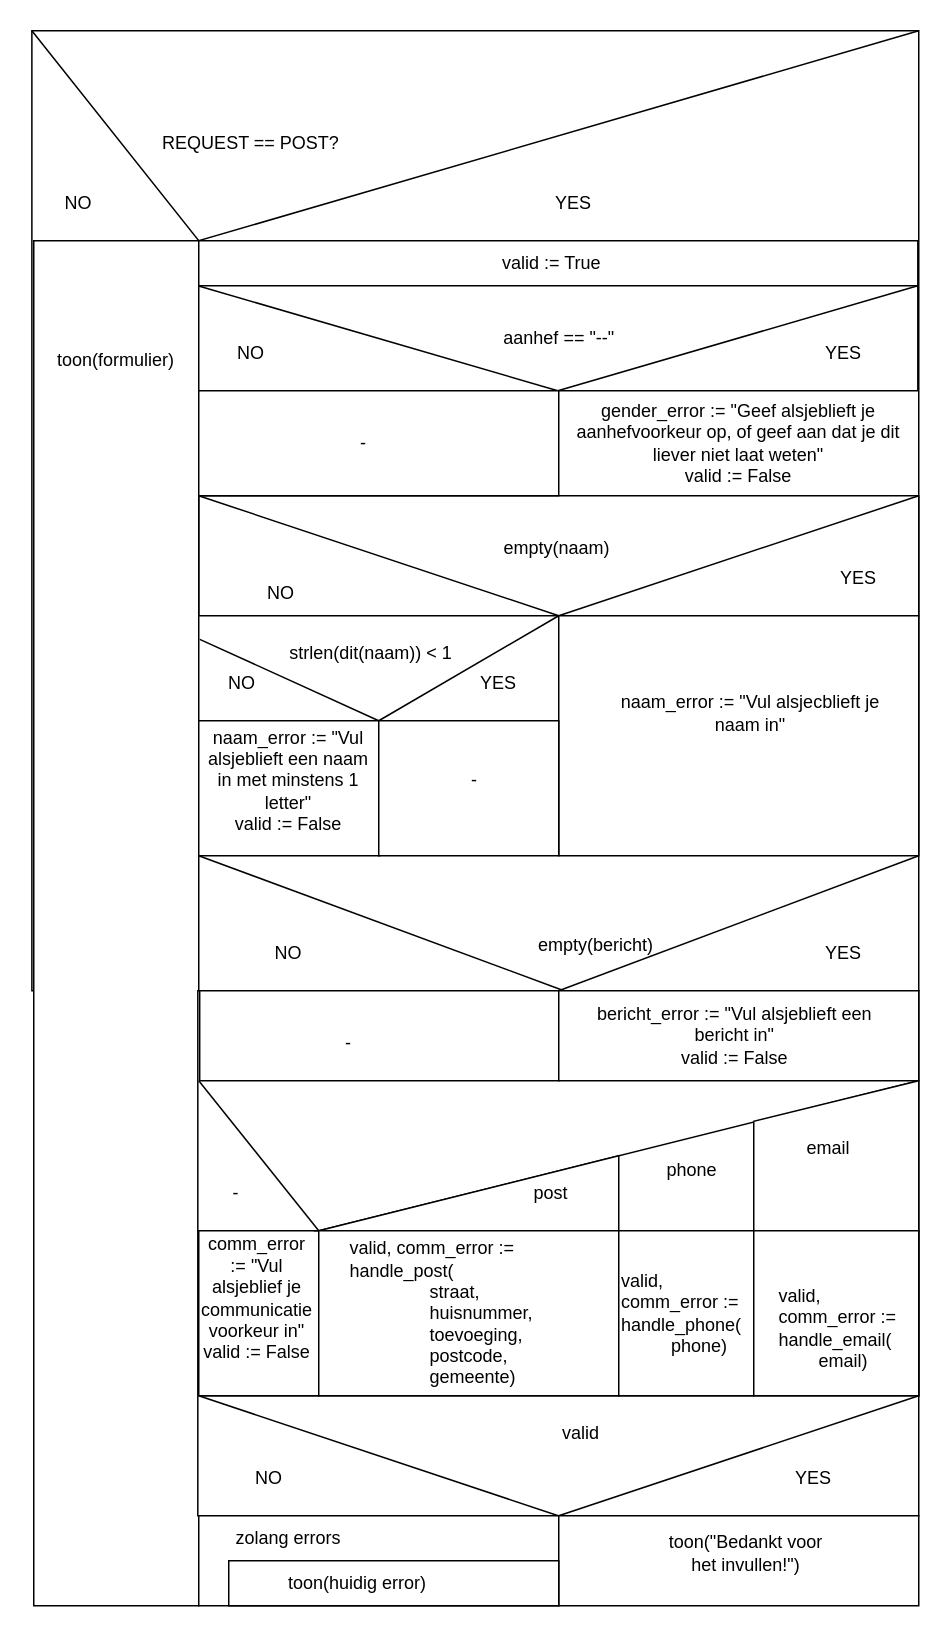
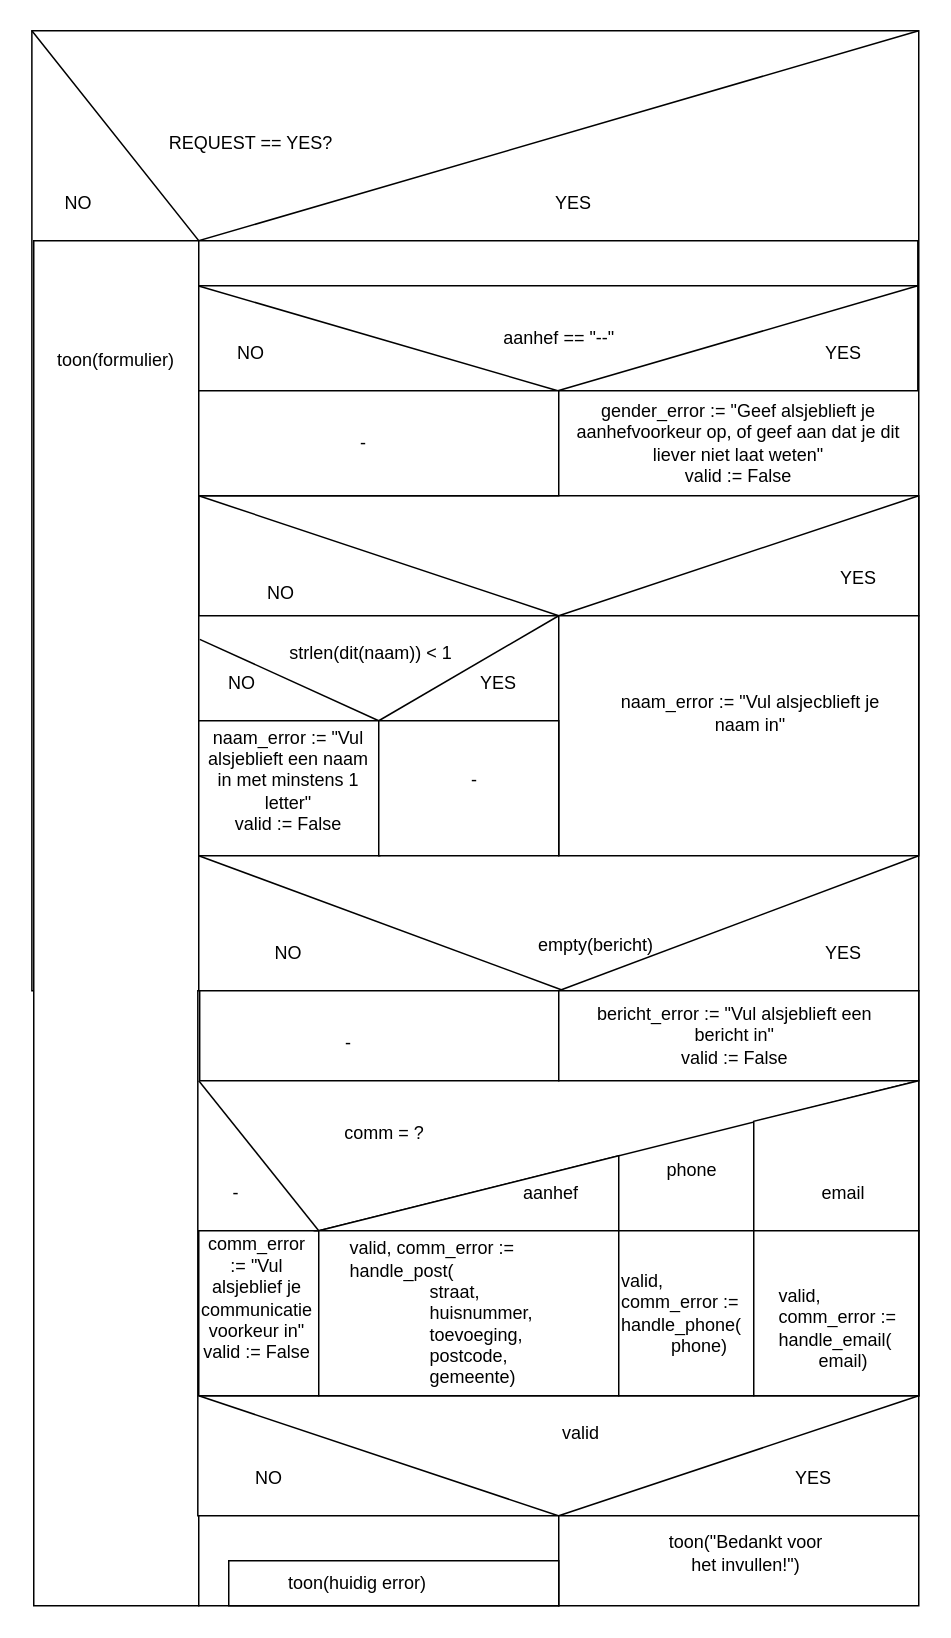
(251, 143) -> (251, 143)
(551, 263) -> none
(558, 548) -> none
none -> (384, 1133)
(829, 1148) -> (844, 1193)
(551, 1193) -> (551, 1193)
(289, 1538) -> none
